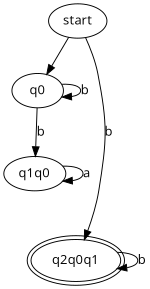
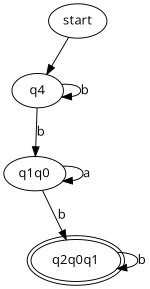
(38, 91) -> (38, 91)
(105, 134) -> (52, 211)
